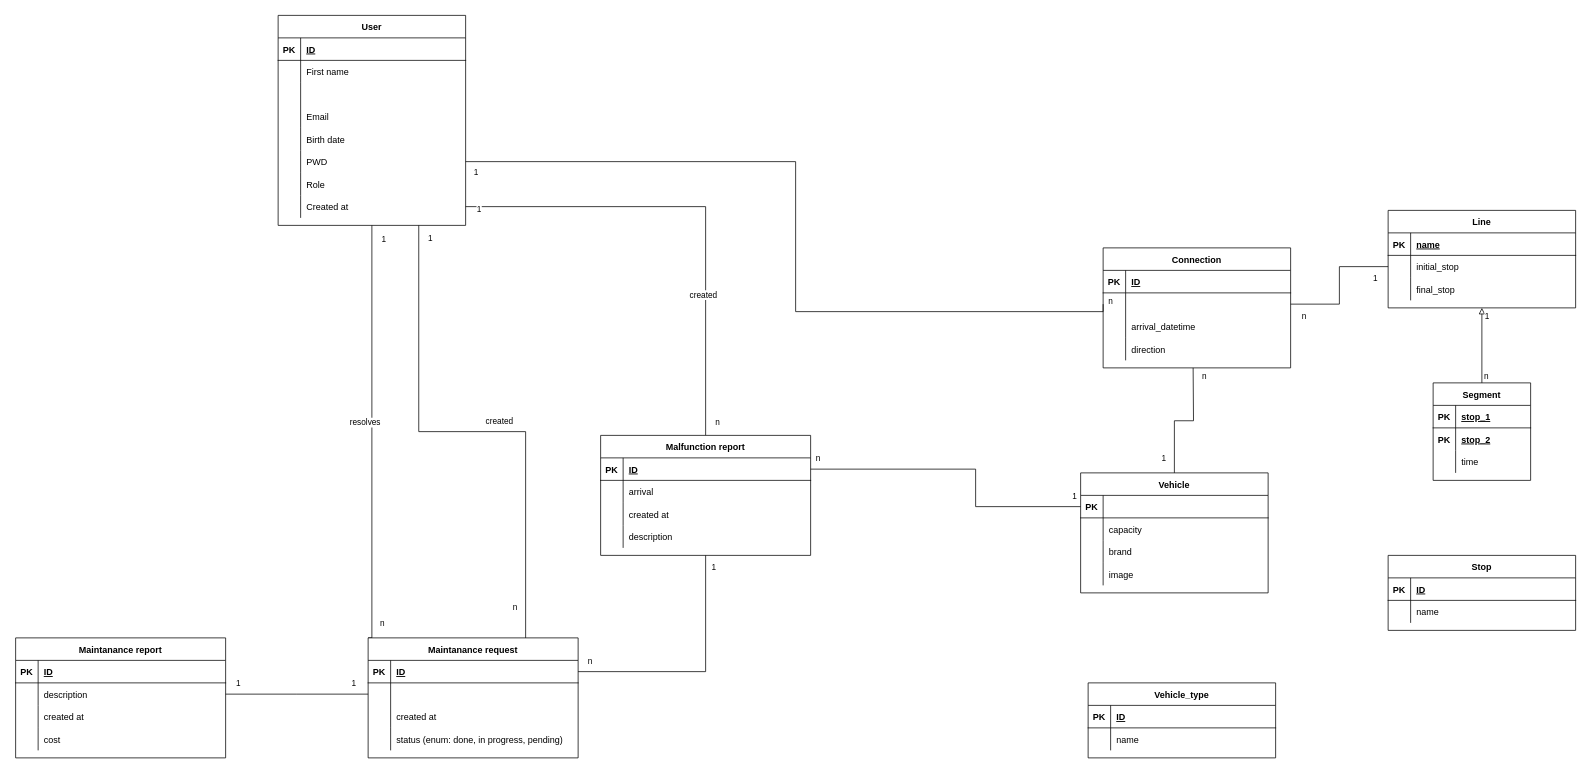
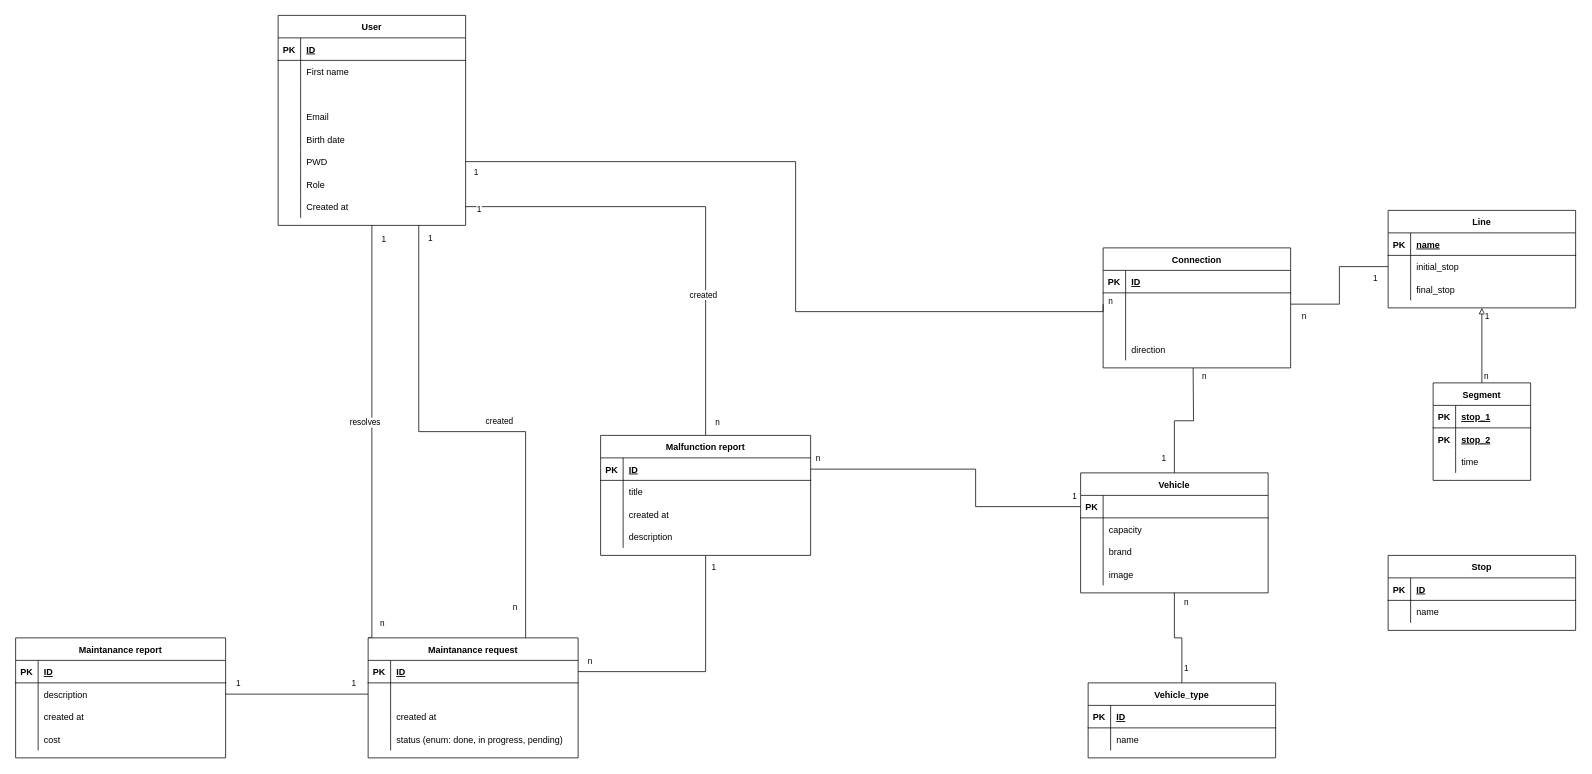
(1208, 327) -> none
(644, 492) -> (639, 492)
none -> (1178, 638)
